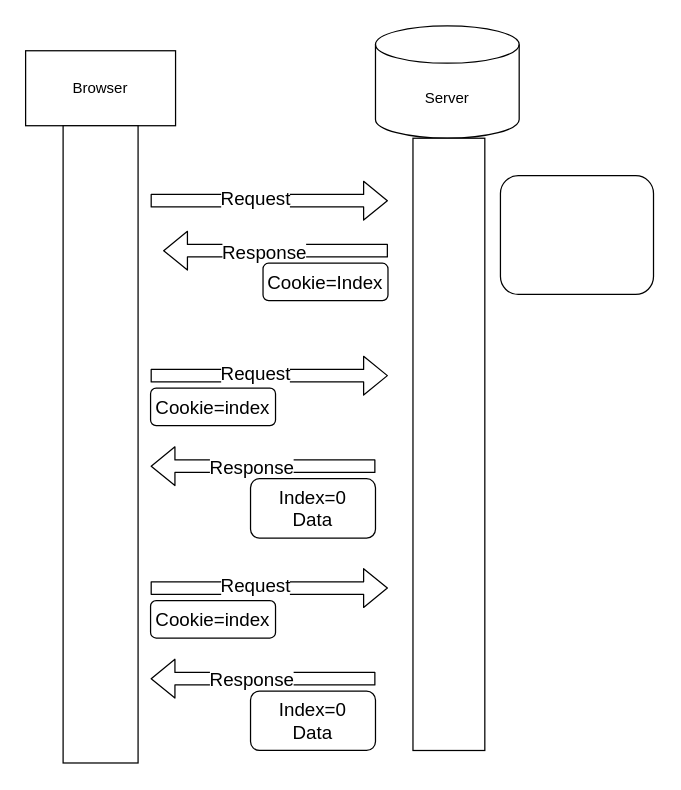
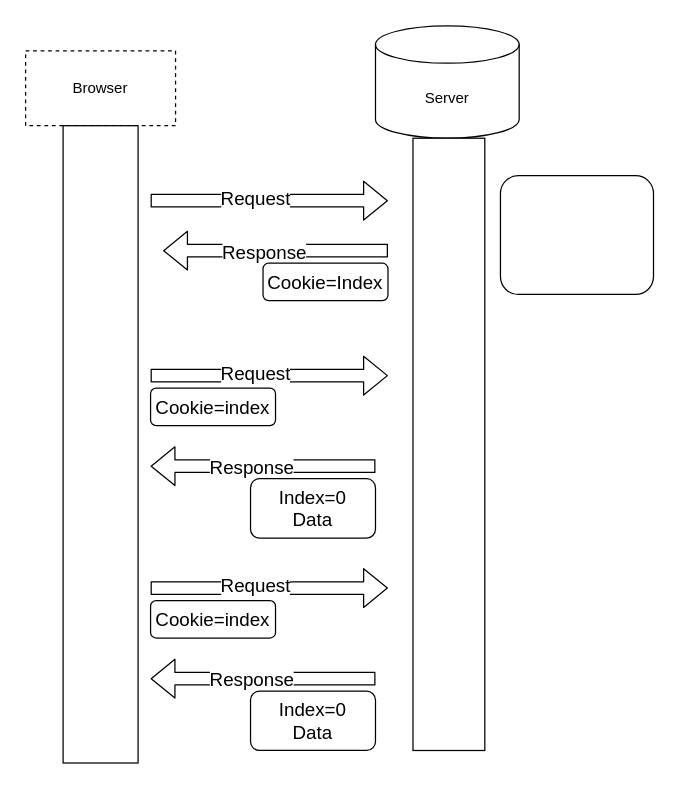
(101, 88) -> (101, 88)
